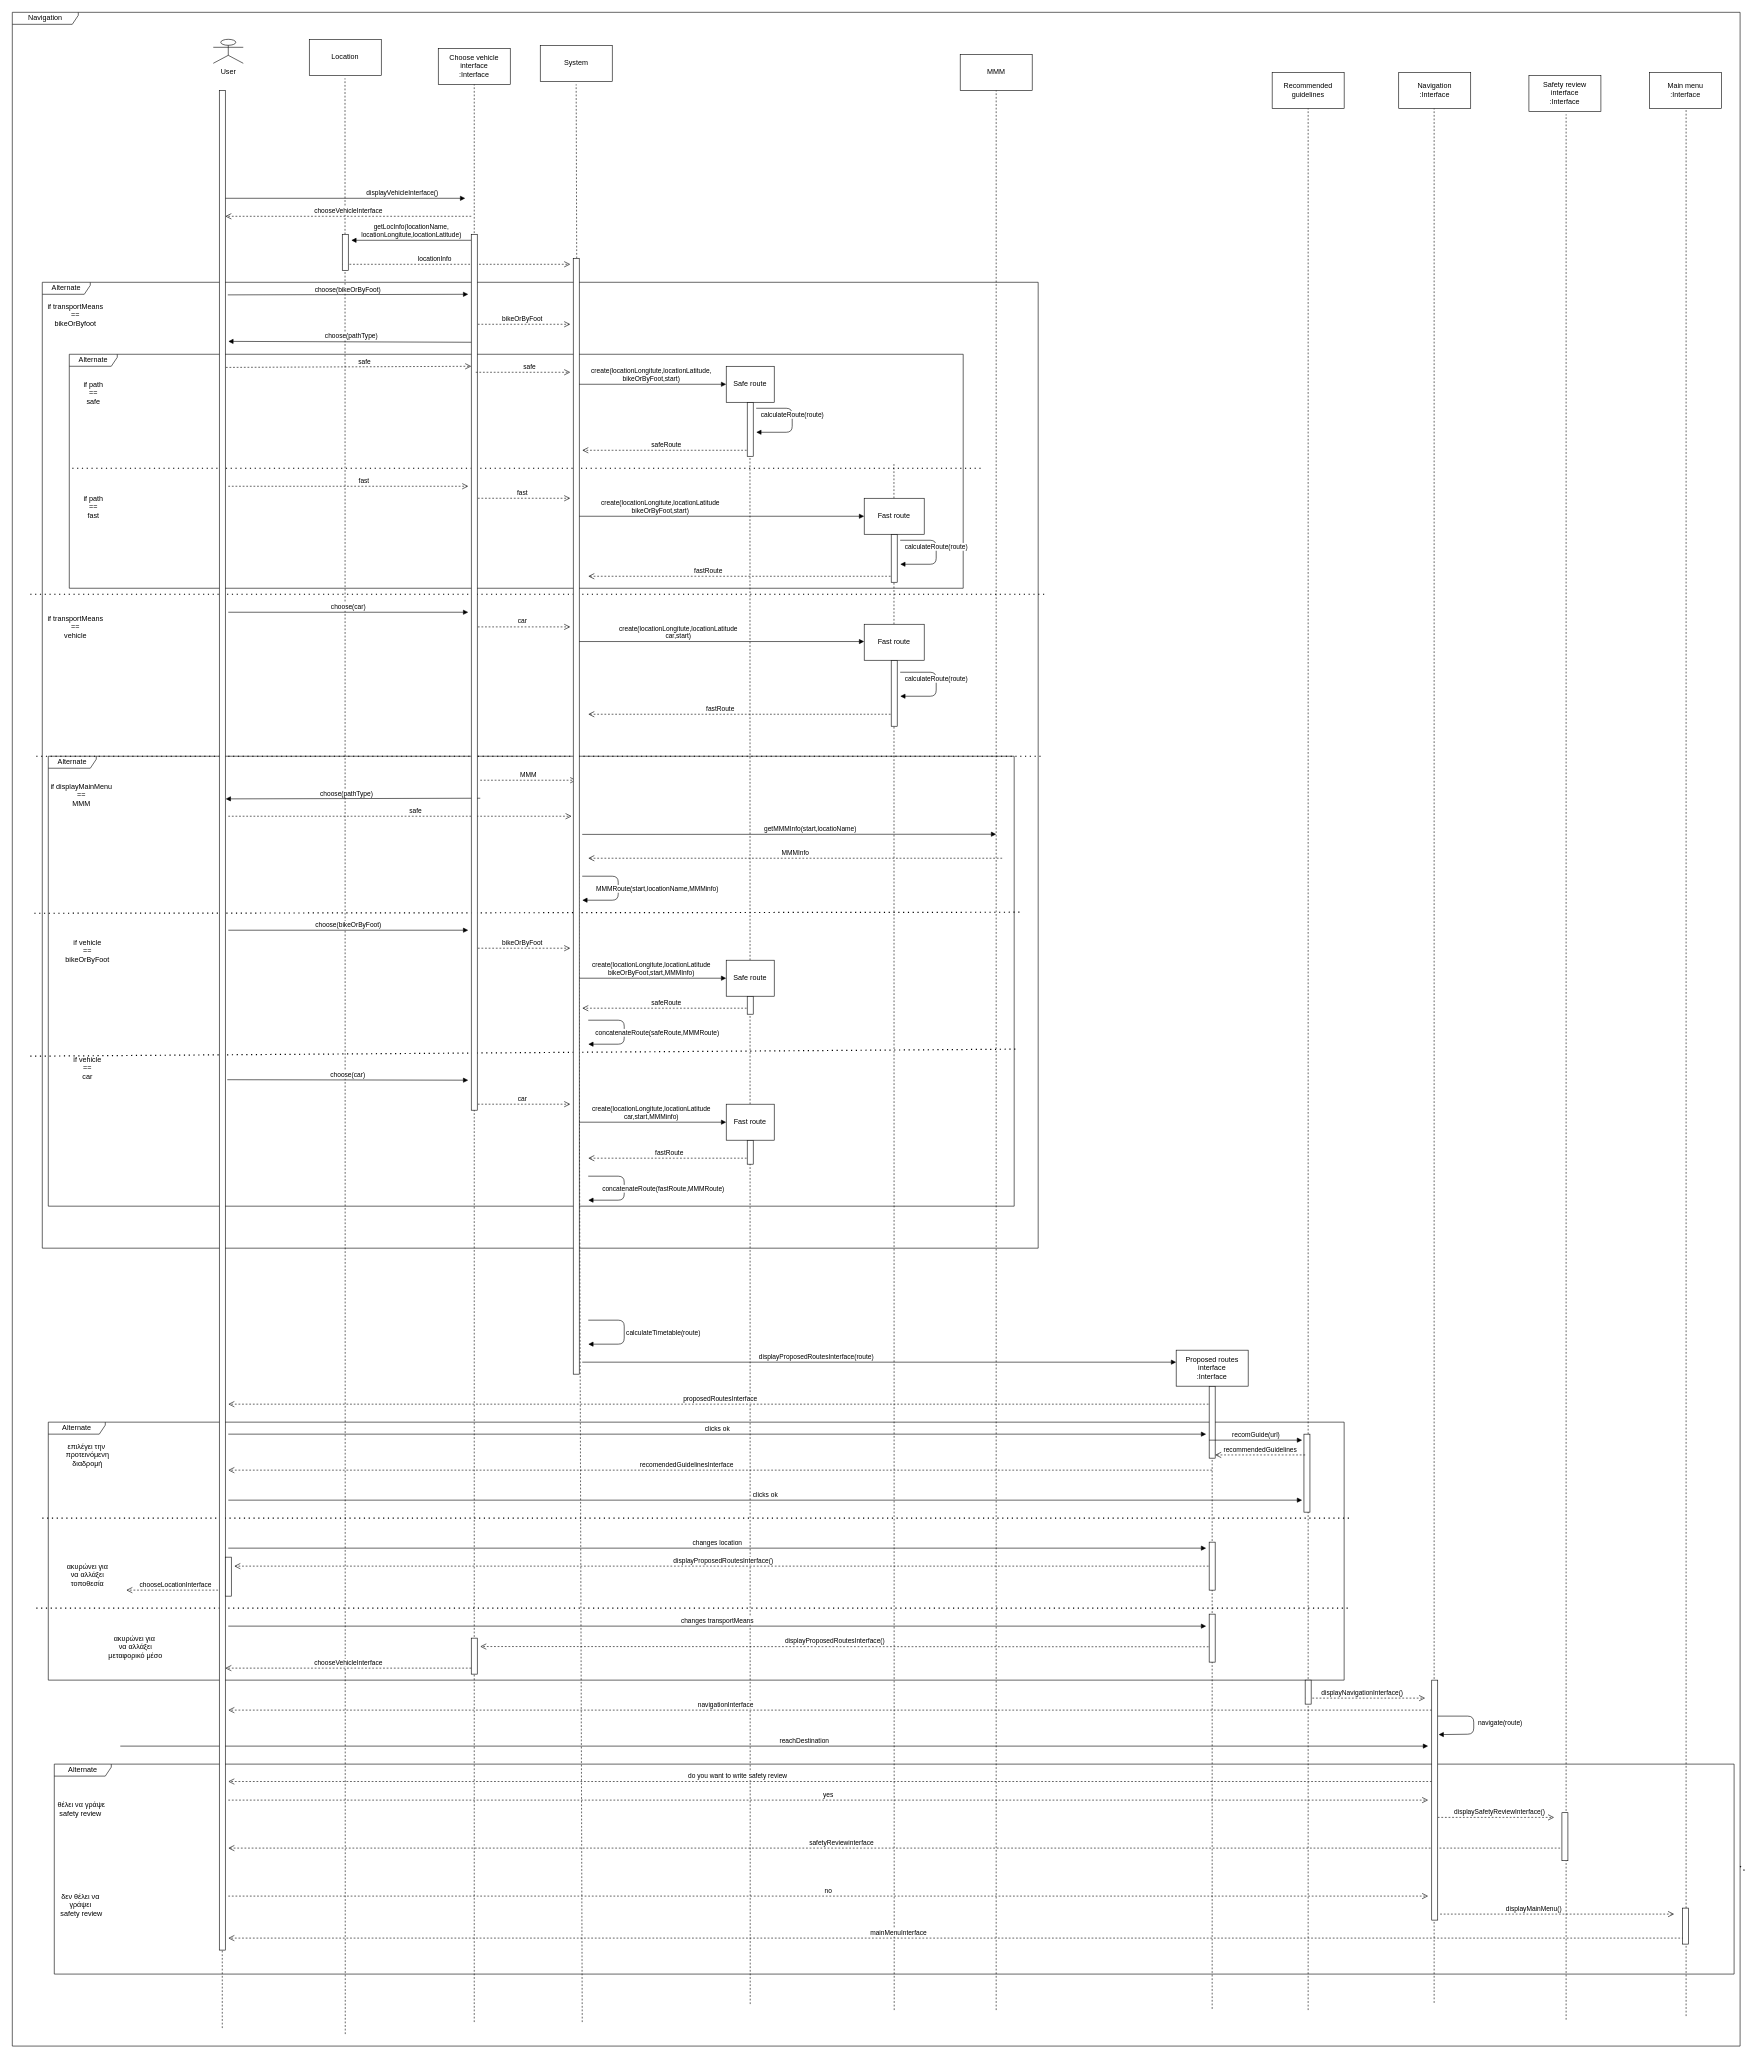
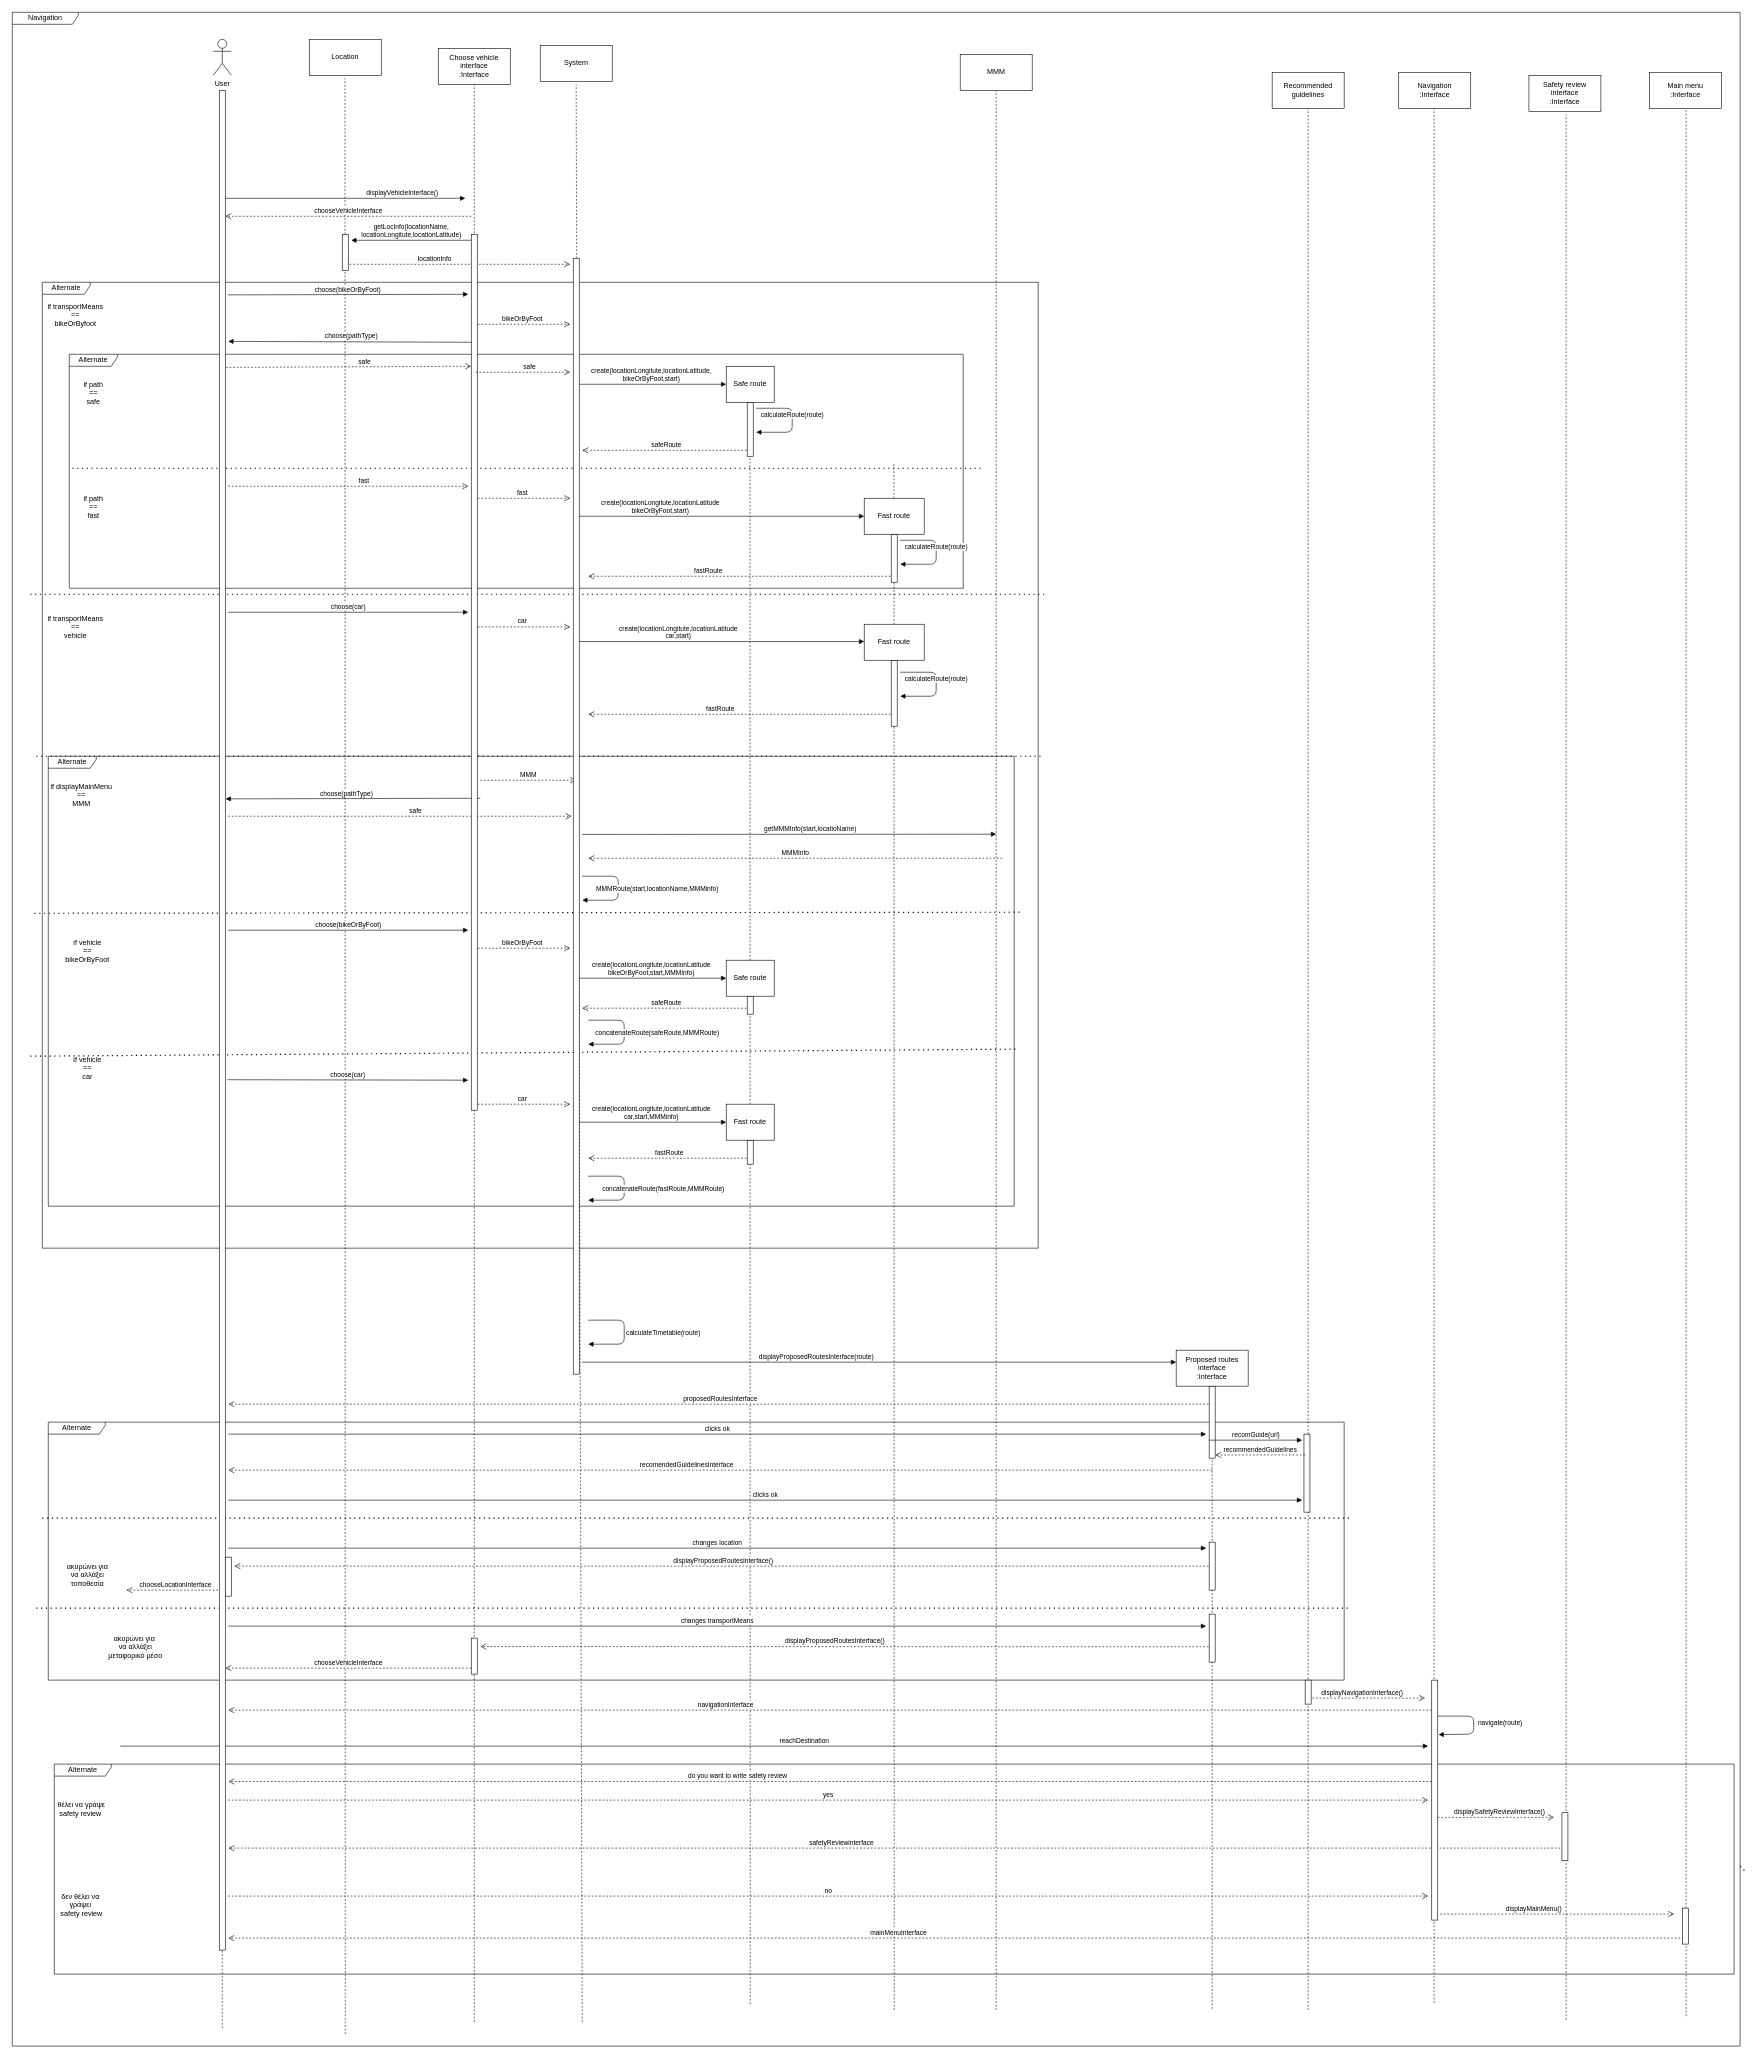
(228, 51) -> (222, 57)
(87, 1455) -> none
